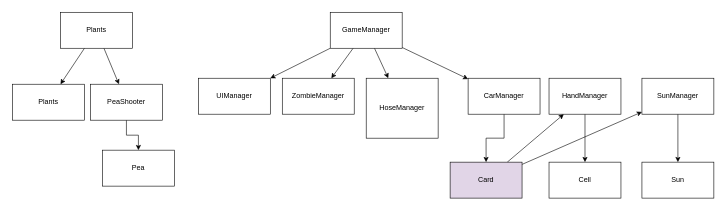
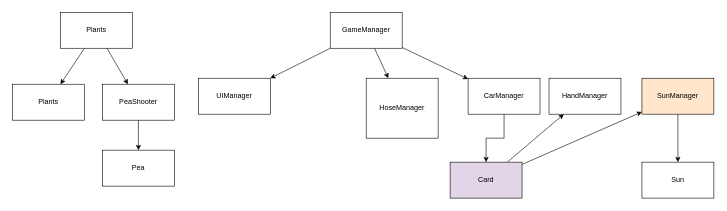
(344, 61) -> none
(318, 96) -> none
(678, 96) -> (678, 96)
(126, 102) -> (138, 102)
(585, 156) -> none
(585, 180) -> none
